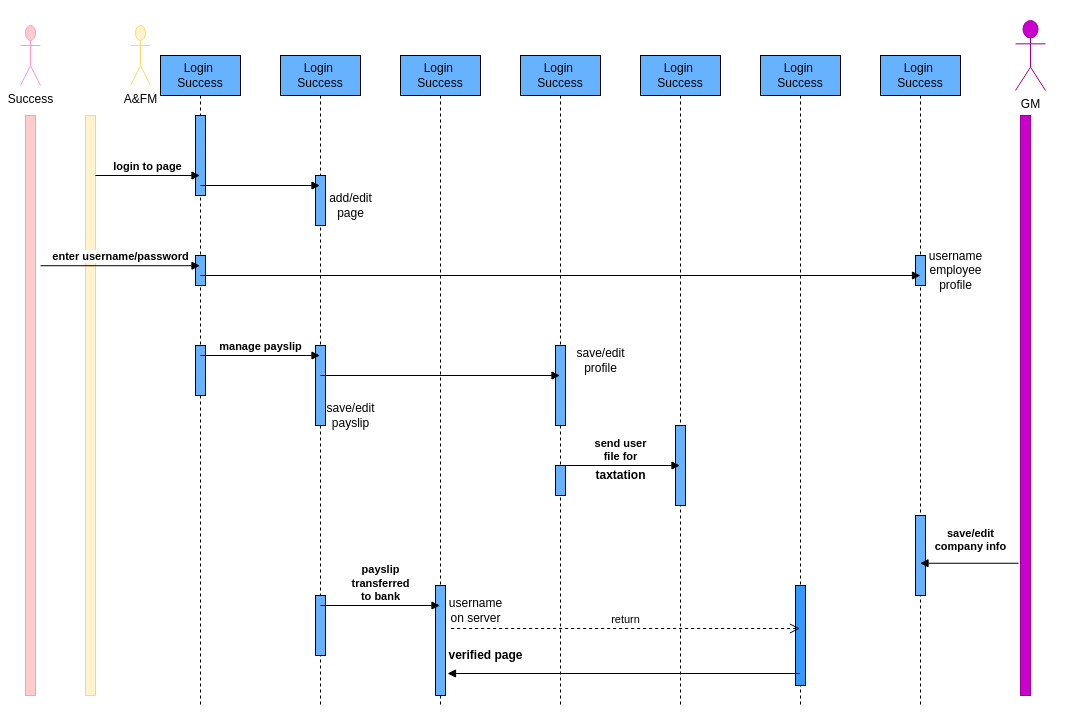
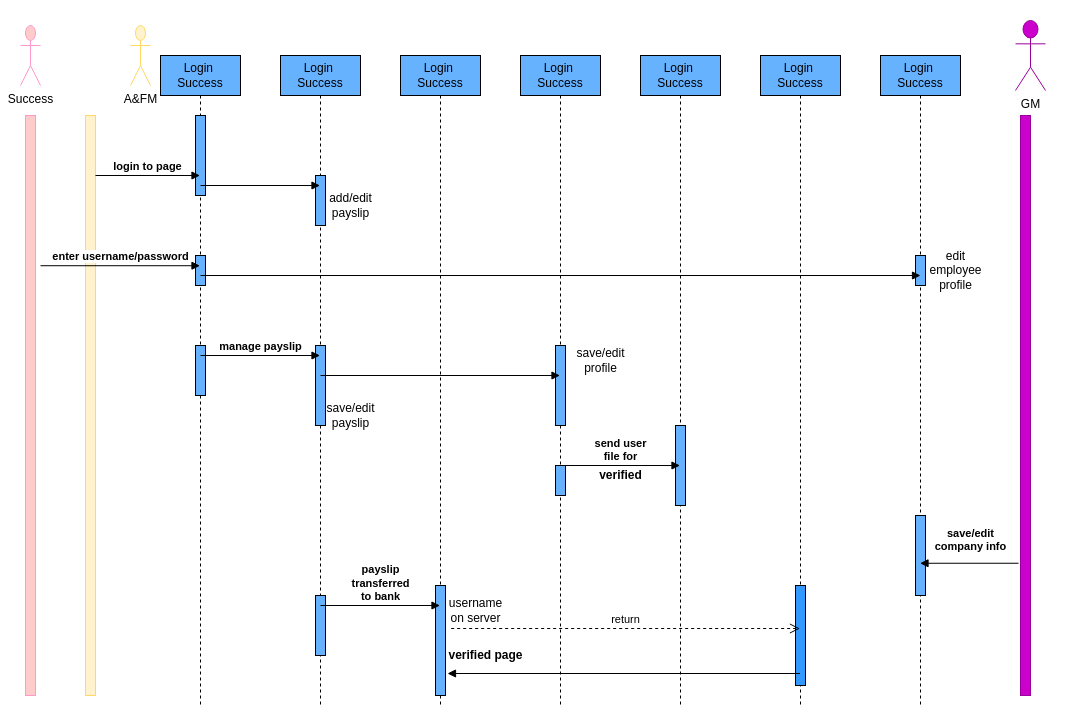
(351, 206) -> (351, 206)
(956, 271) -> (956, 271)
(621, 476) -> (621, 476)
